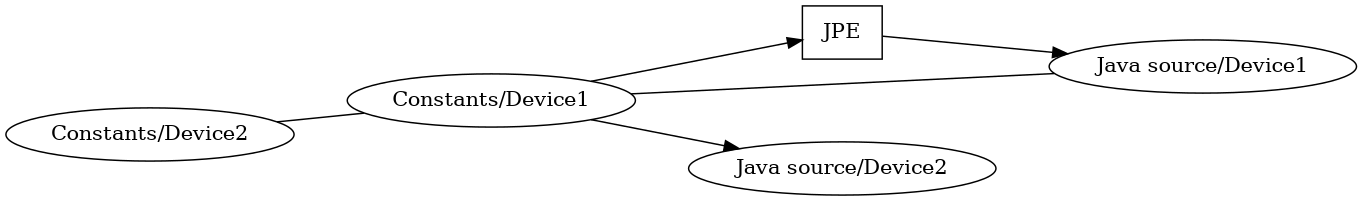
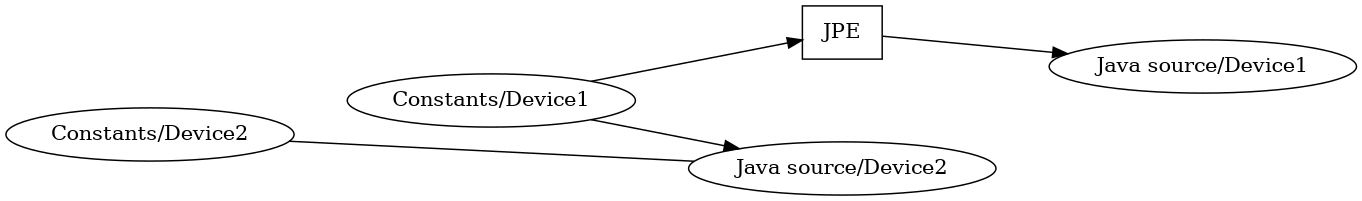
(843, 84) -> none
(320, 118) -> (492, 151)
